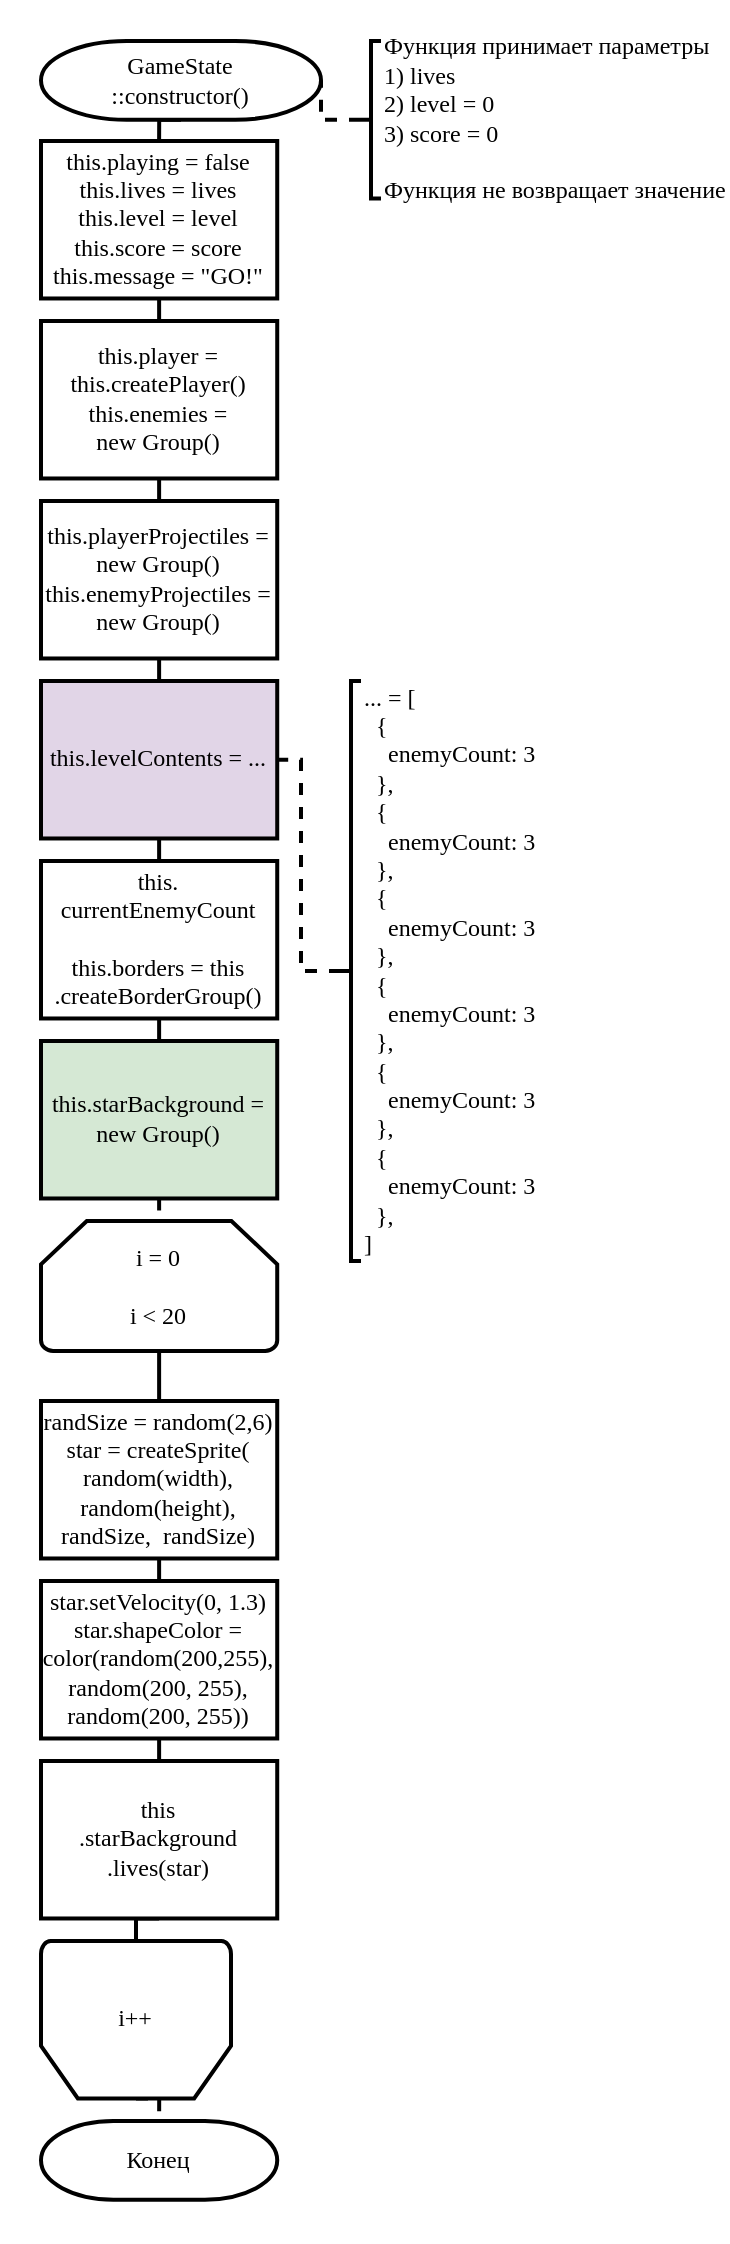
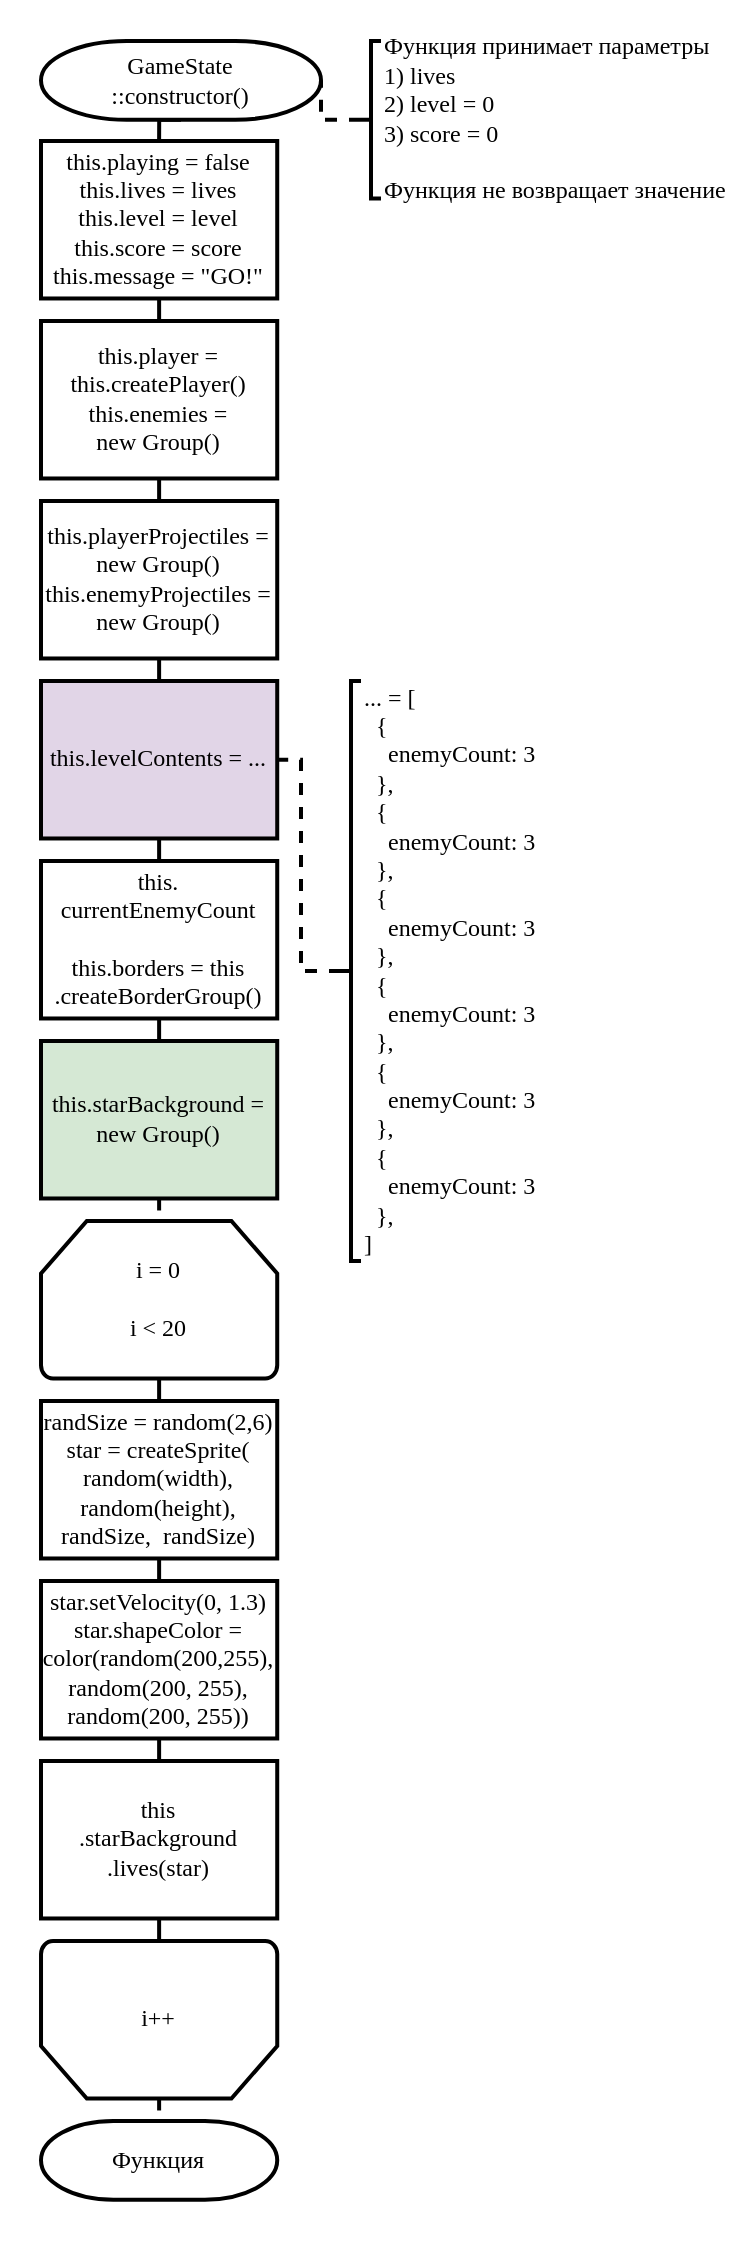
(159, 1286) -> (159, 1300)
(136, 2020) -> (159, 2020)
(159, 2161) -> (159, 2161)
